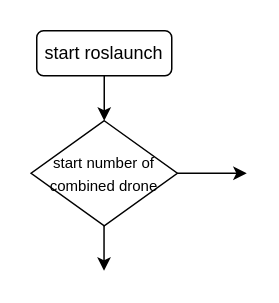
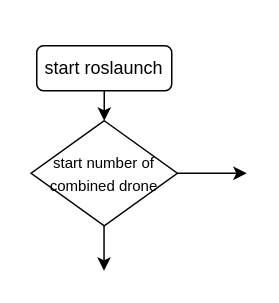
(104, 53) -> (104, 68)
